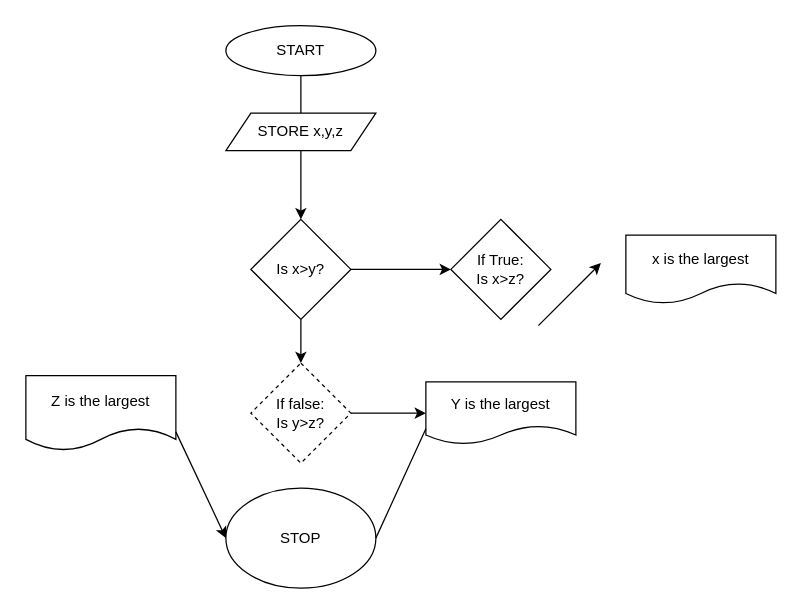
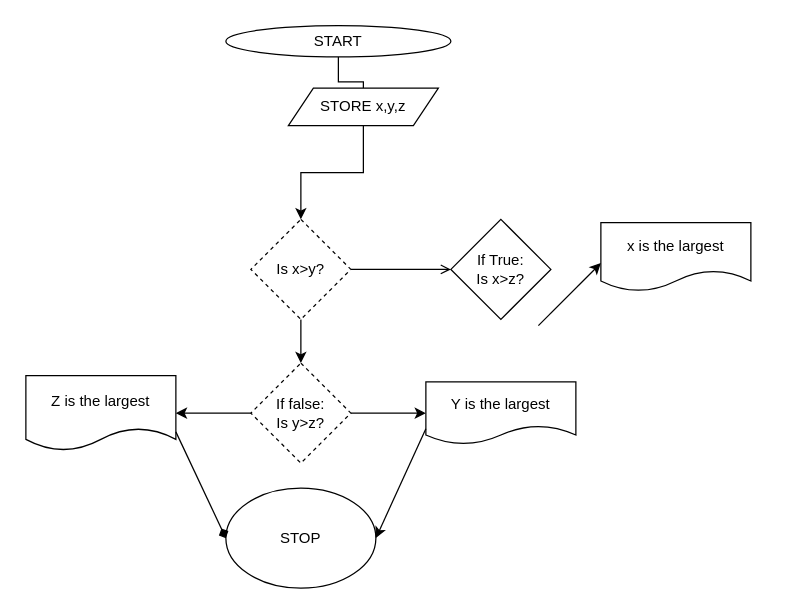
(301, 51) -> (338, 41)
(301, 132) -> (363, 107)
(301, 269) -> (301, 269)
(441, 269) -> (443, 269)
(701, 269) -> (676, 257)
none -> (218, 413)
(221, 529) -> (221, 529)
(378, 533) -> (380, 529)
